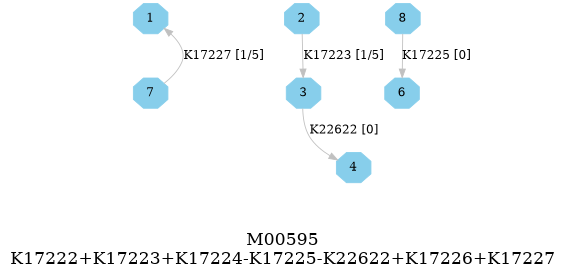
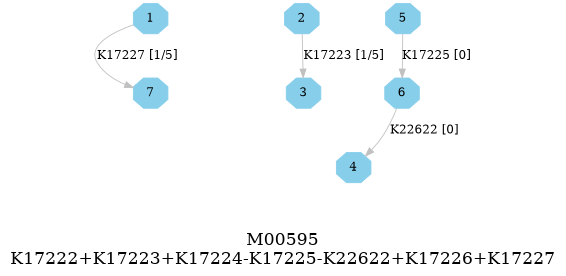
(403, 19) -> (403, 19)
(182, 60) -> (96, 51)
(309, 136) -> (386, 130)
